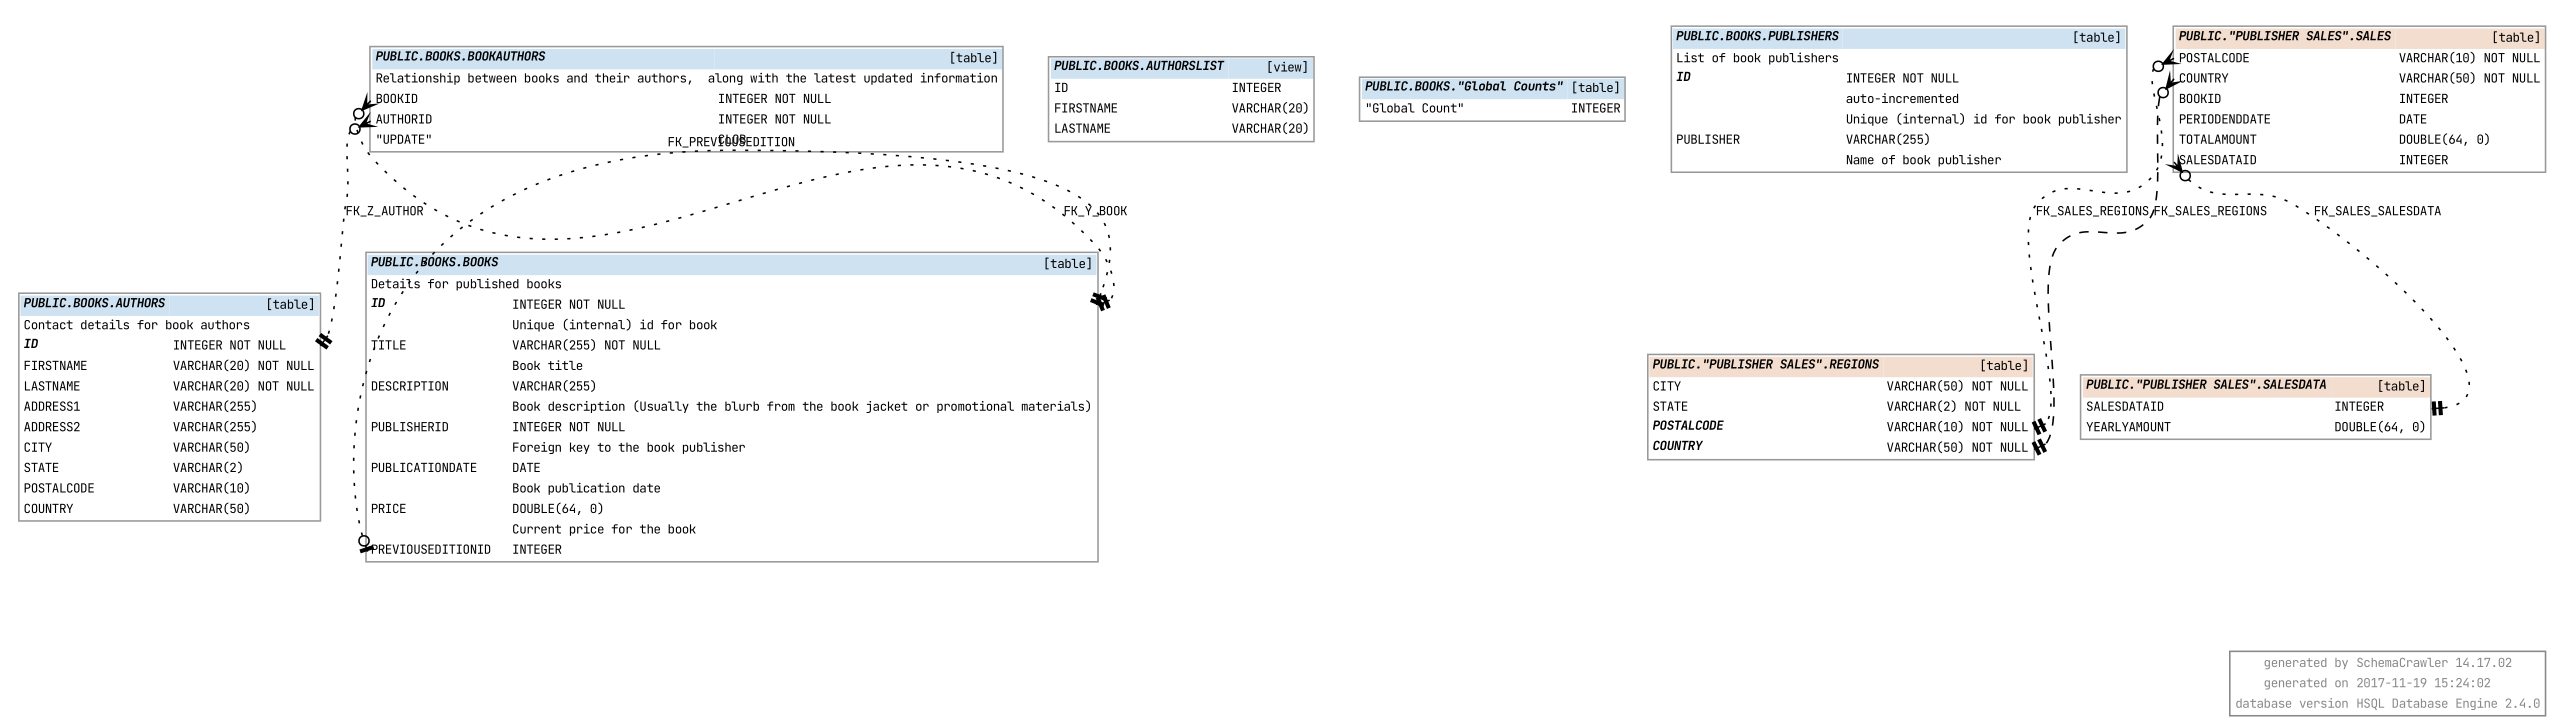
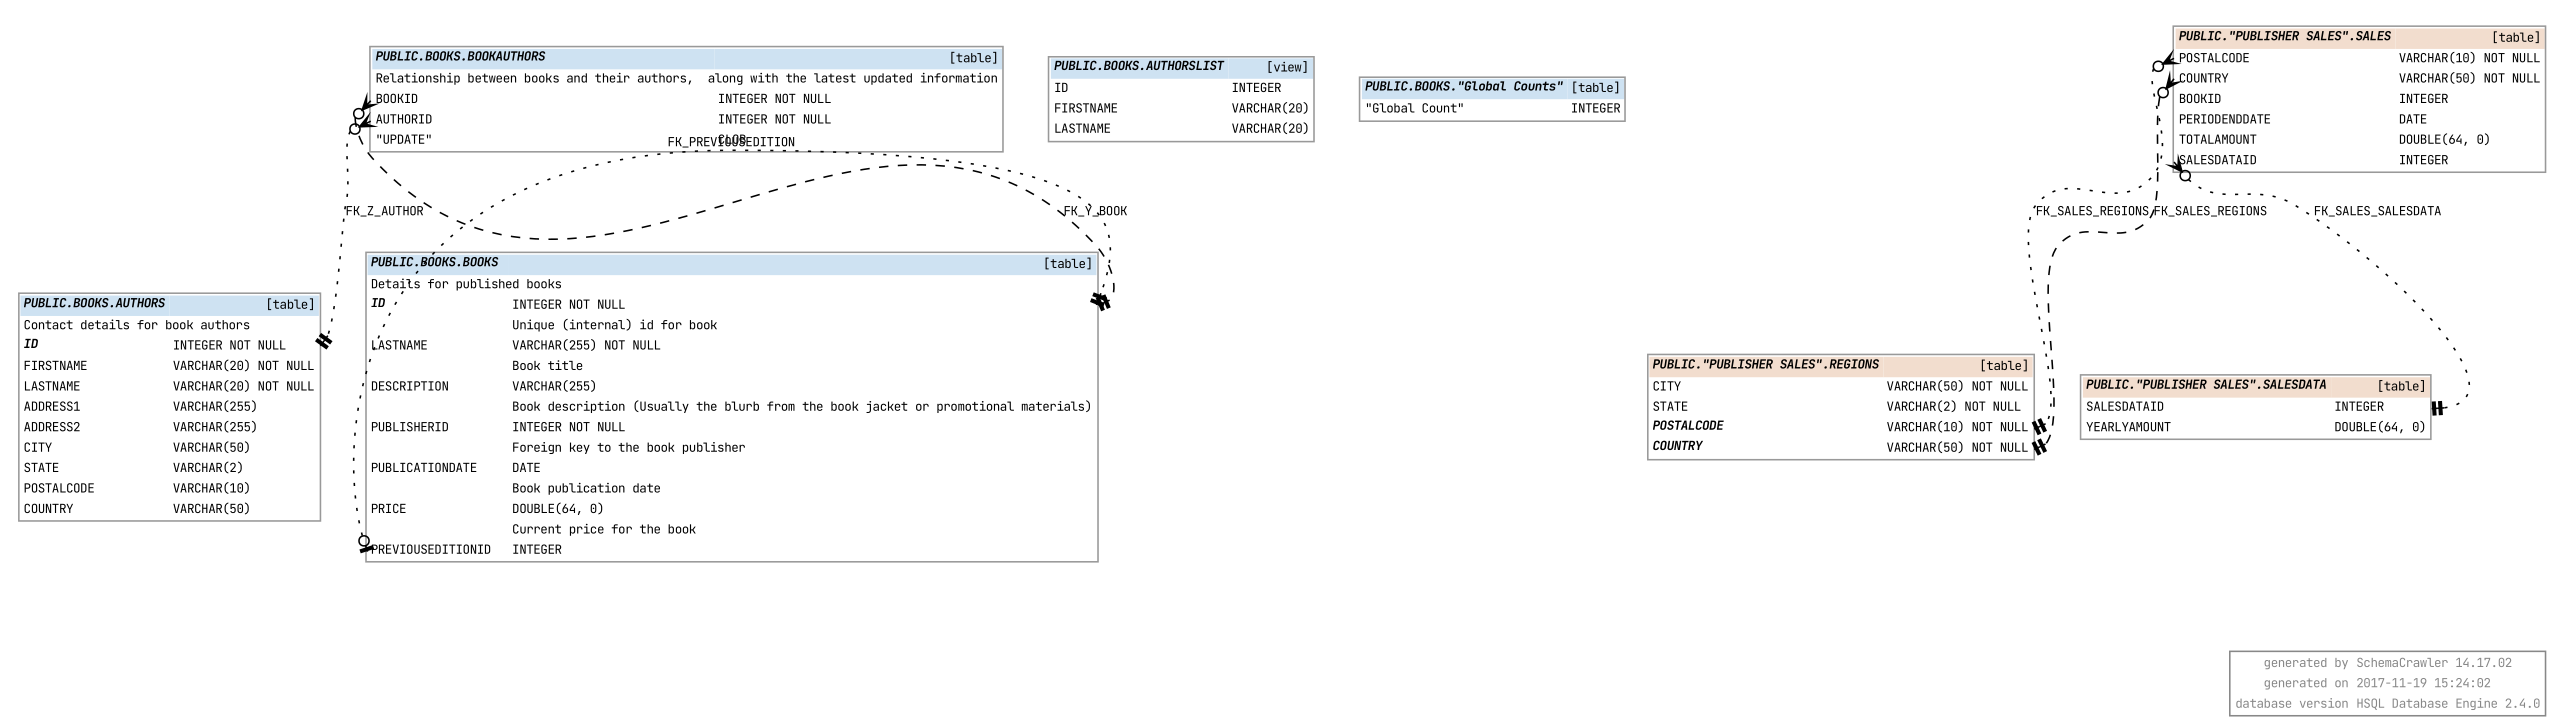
(1899, 99) -> none
(741, 200) -> (741, 200)
(389, 346) -> (400, 346)
